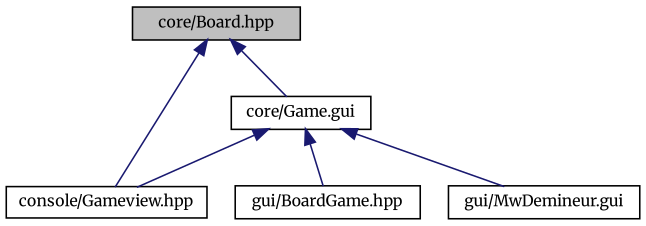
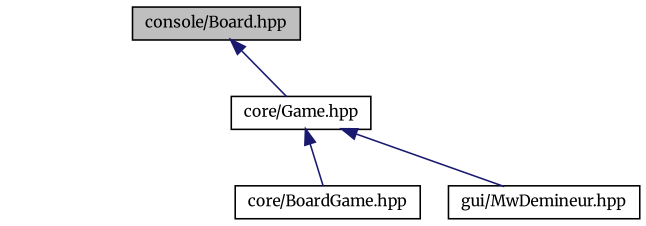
(216, 24) -> (216, 24)
(301, 113) -> (301, 113)
(107, 202) -> none
(328, 202) -> (328, 202)
(544, 202) -> (544, 202)
